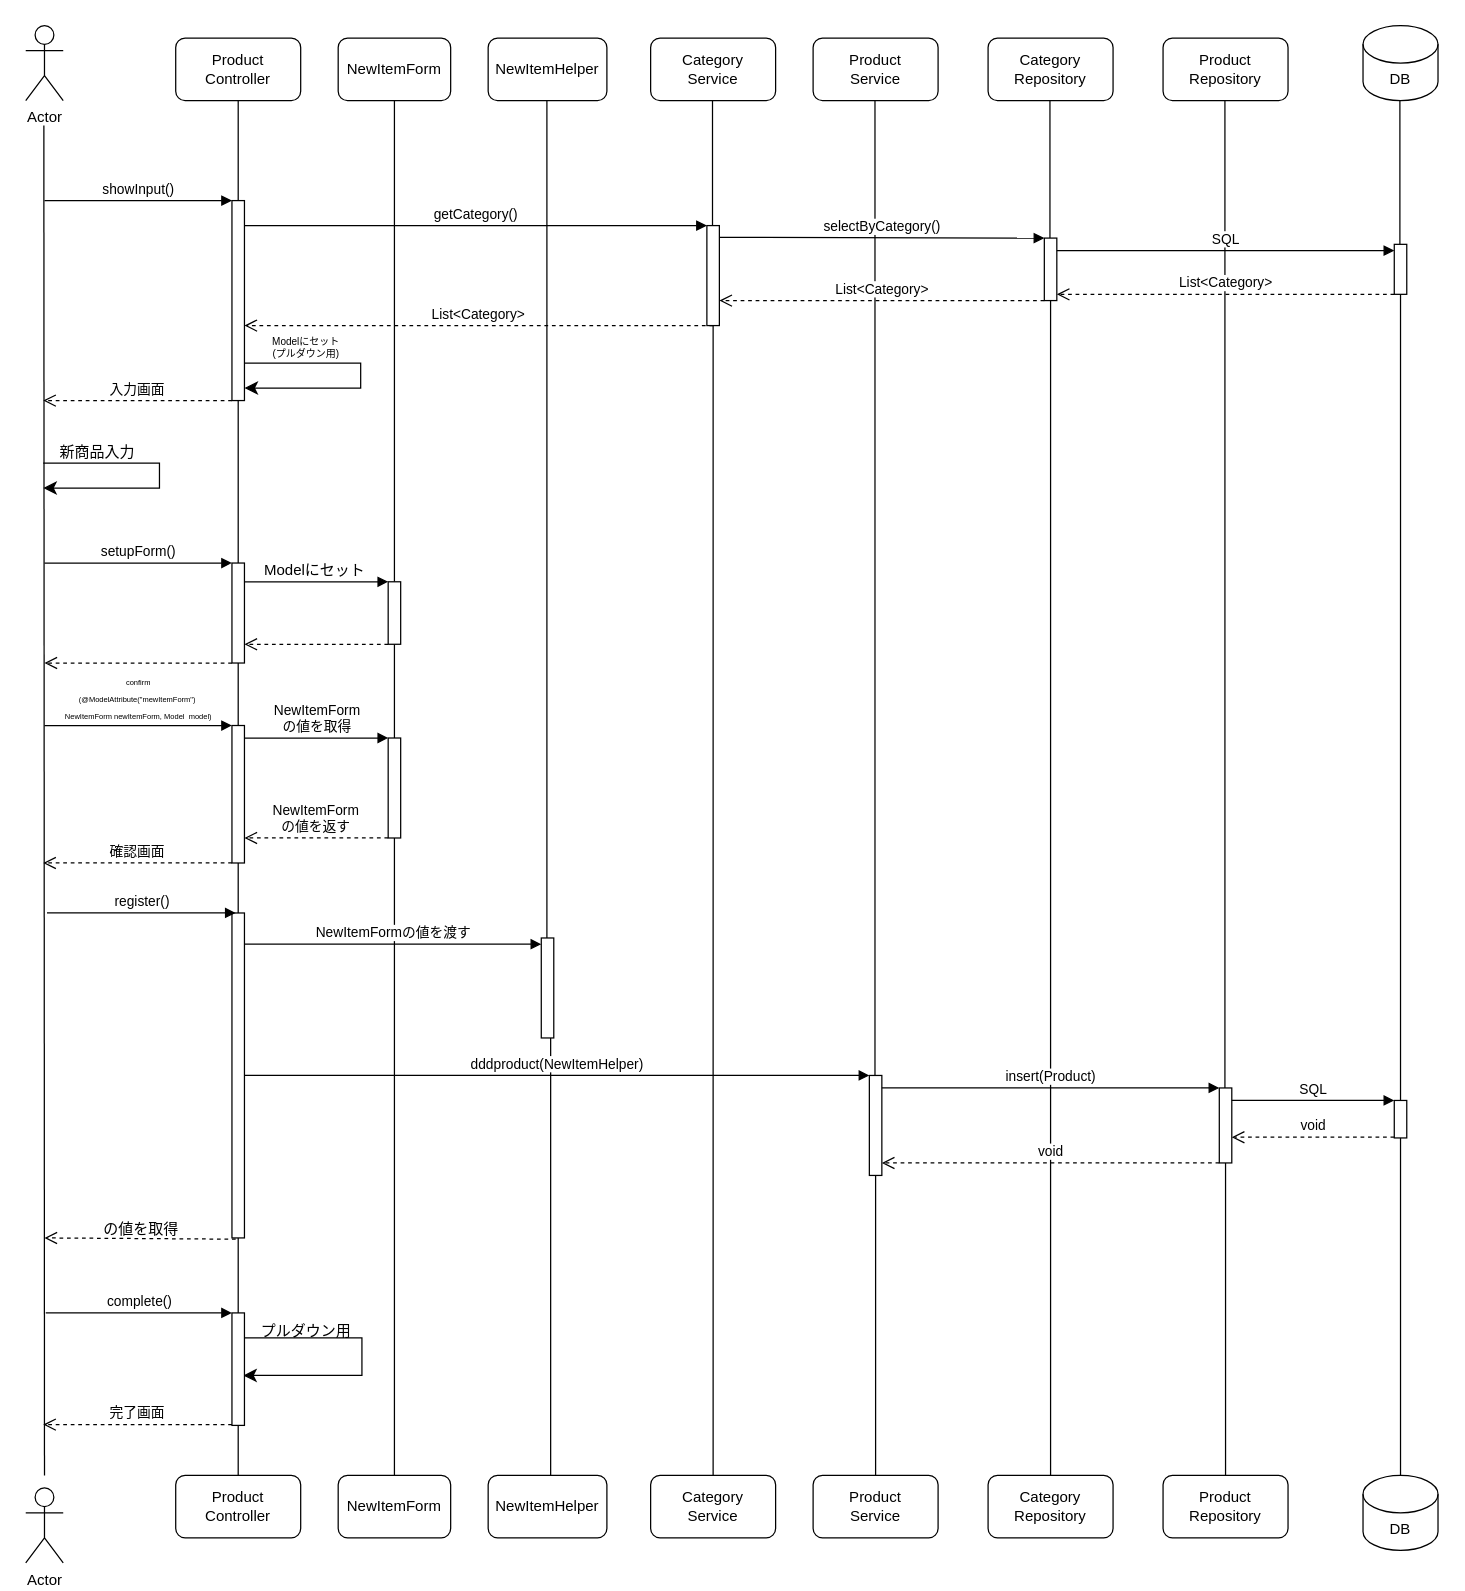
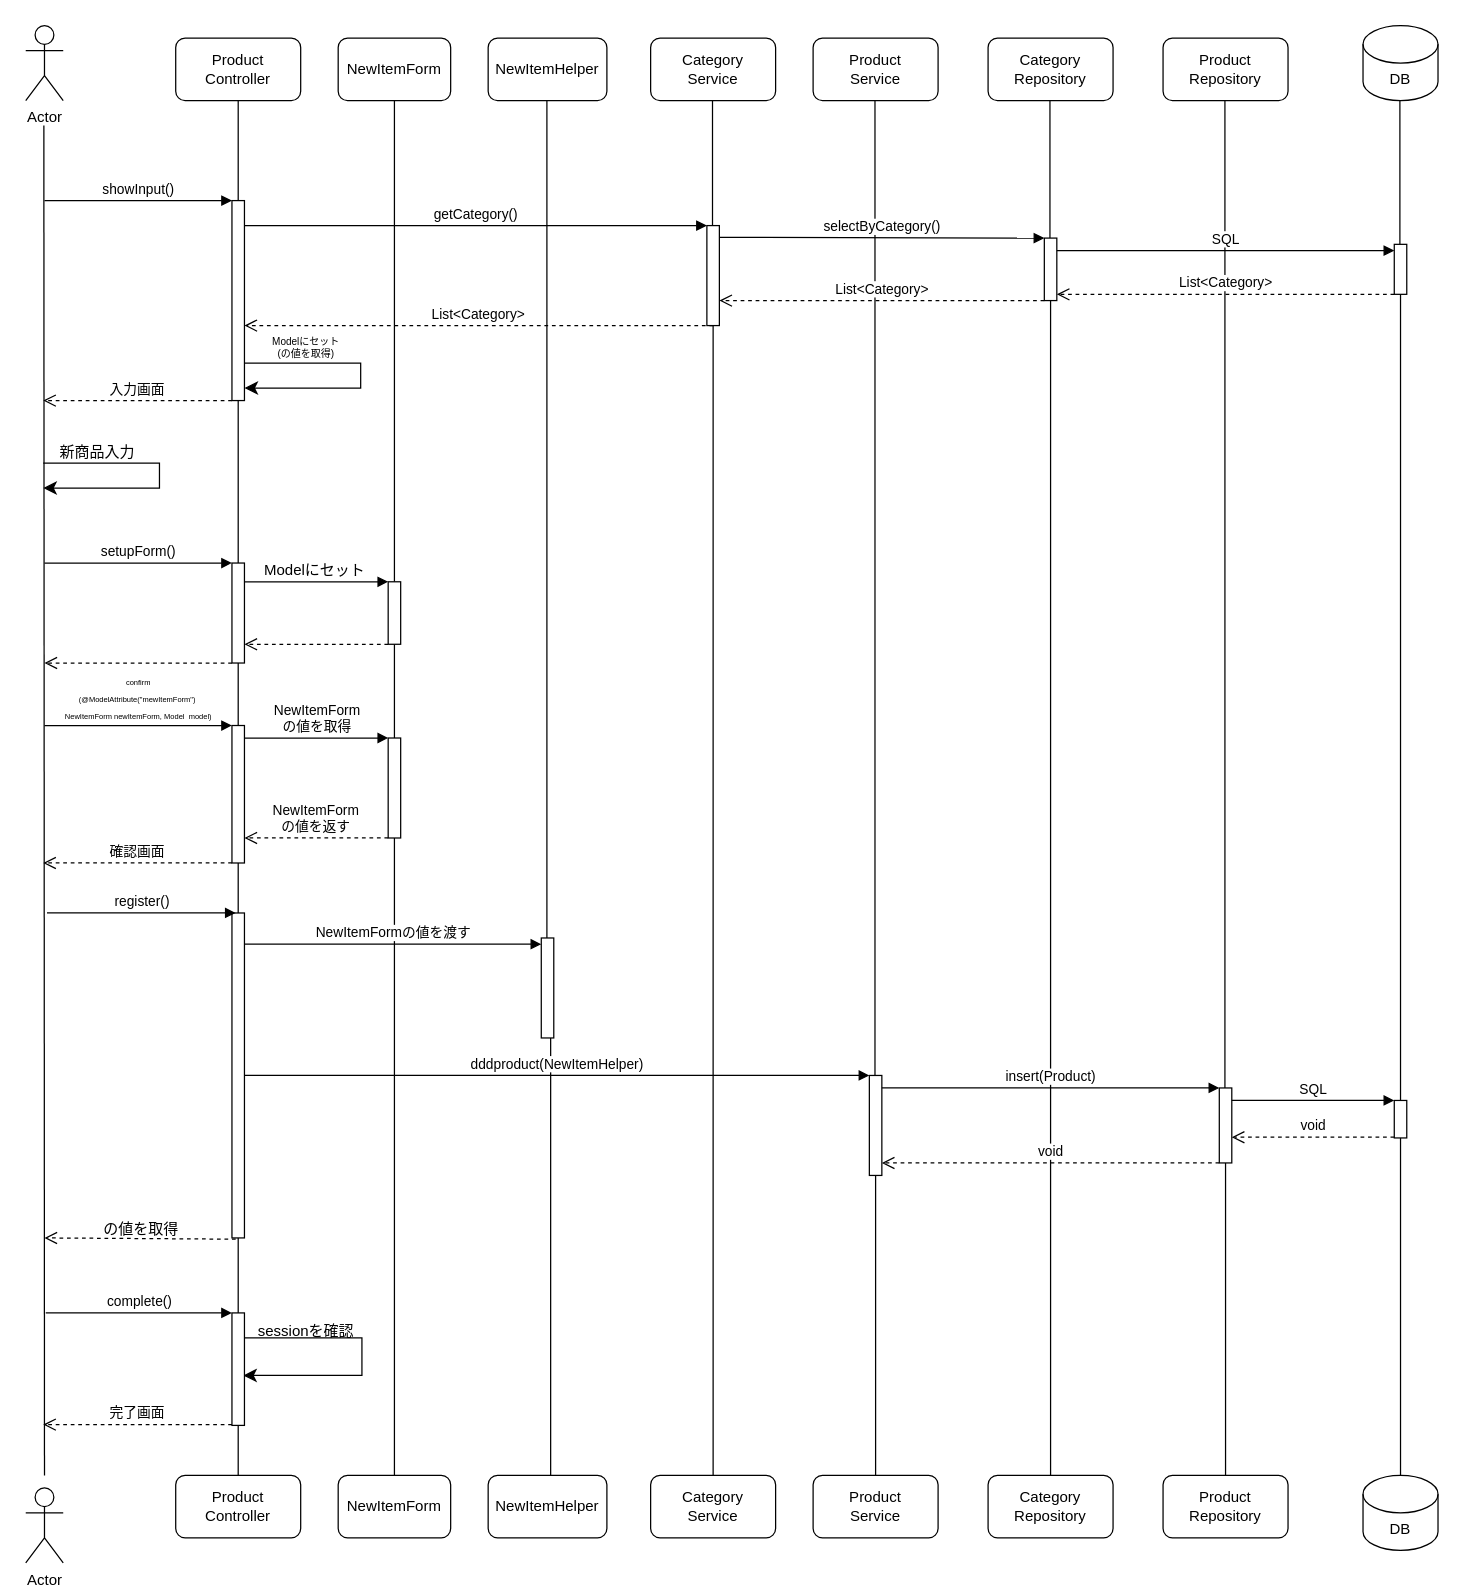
(306, 348) -> (306, 348)
(306, 1332) -> (306, 1332)
